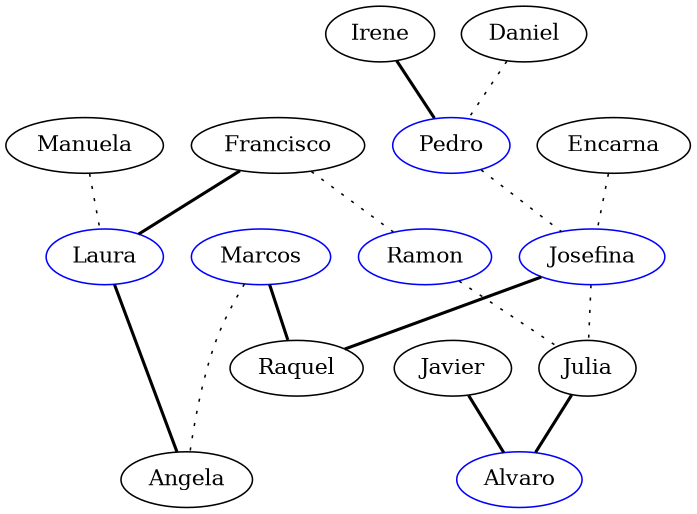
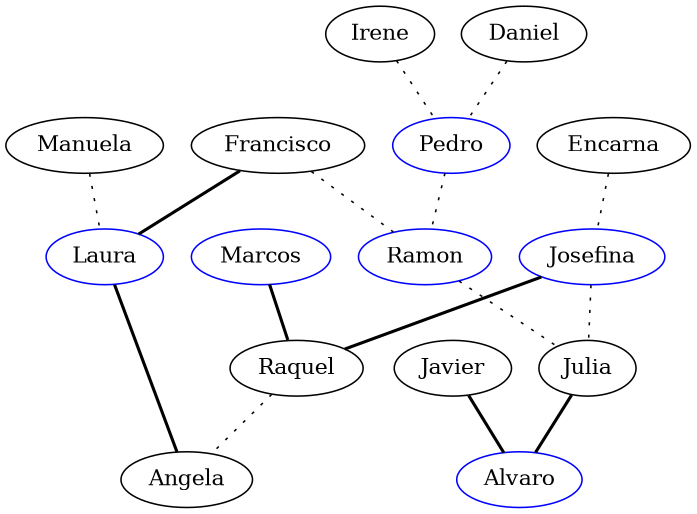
(416, 89) -> (416, 89)
(521, 201) -> (438, 201)
(208, 365) -> (242, 424)
